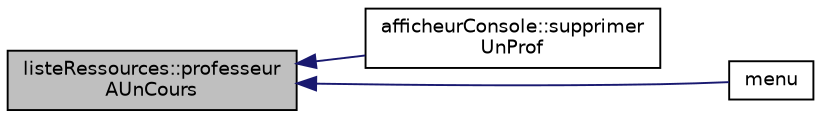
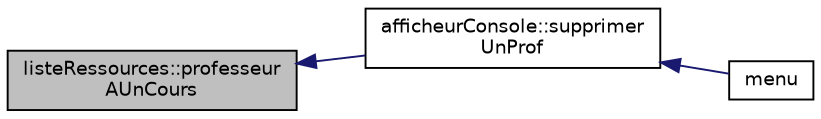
(523, 85) -> (704, 70)
